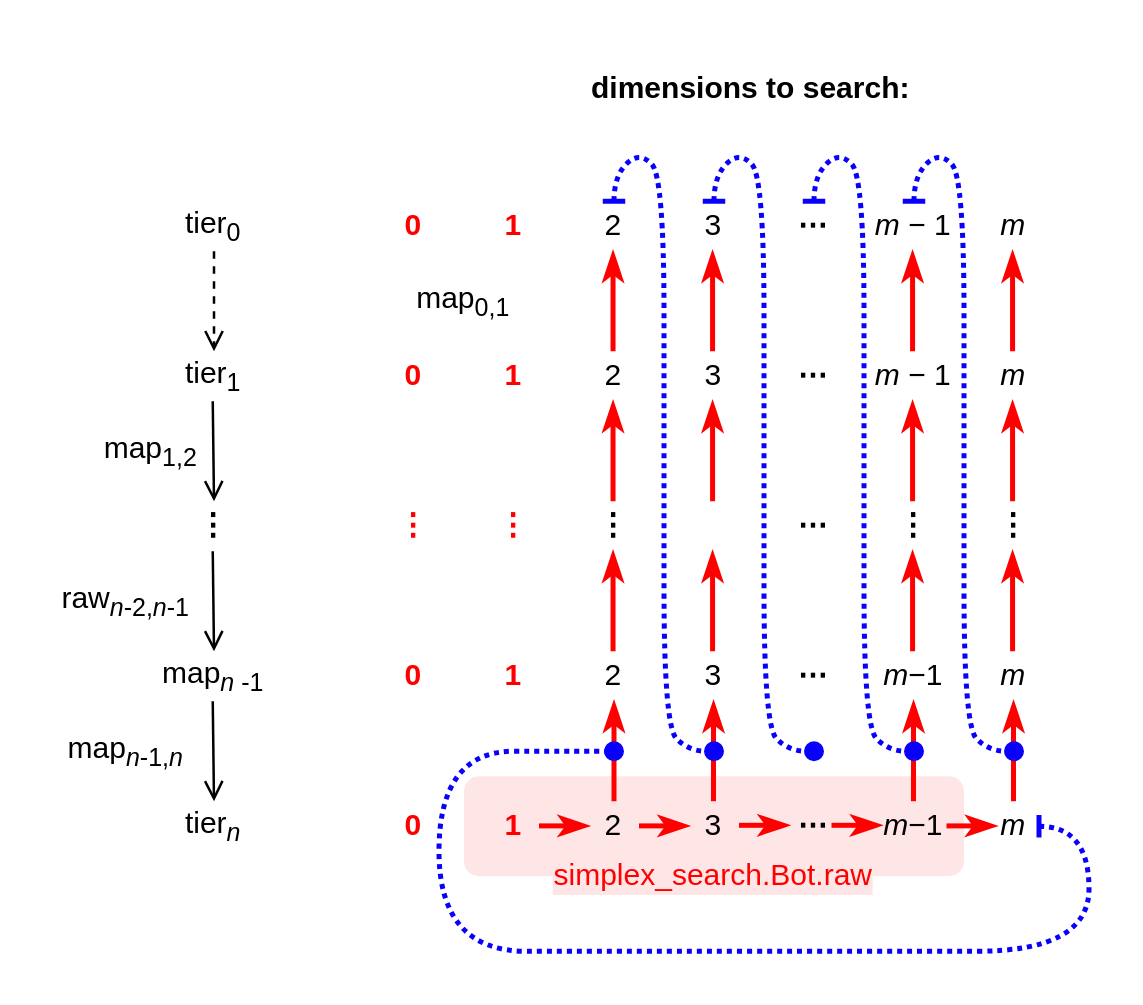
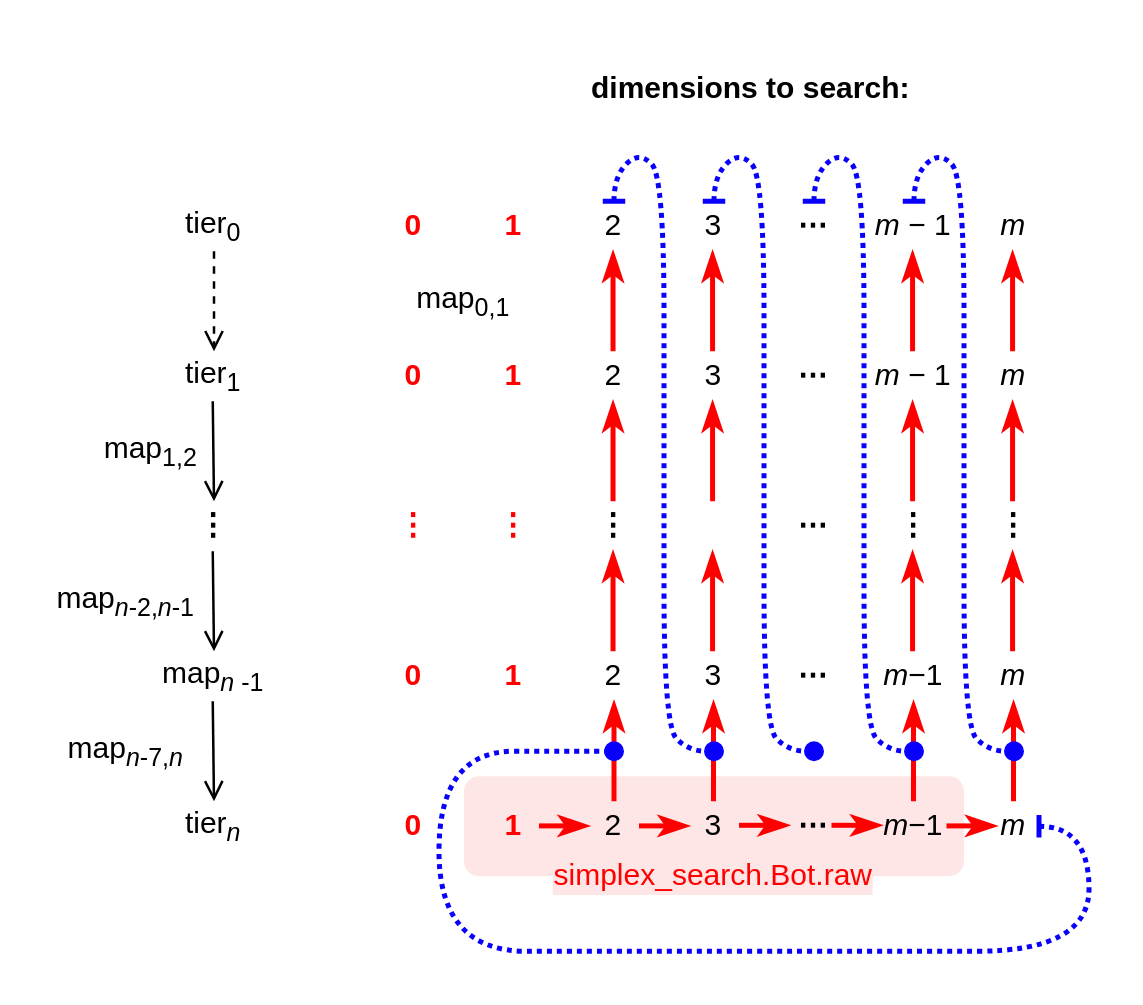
(126, 601) -> (126, 601)
(126, 751) -> (126, 751)
